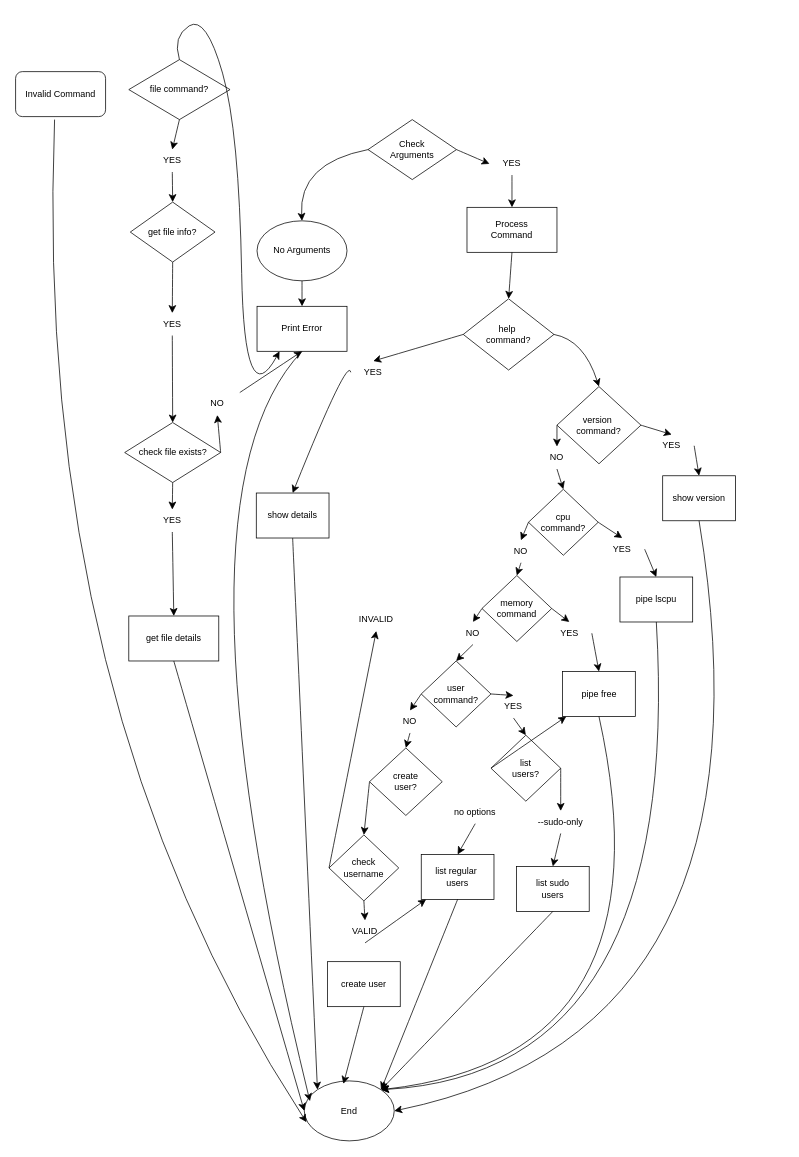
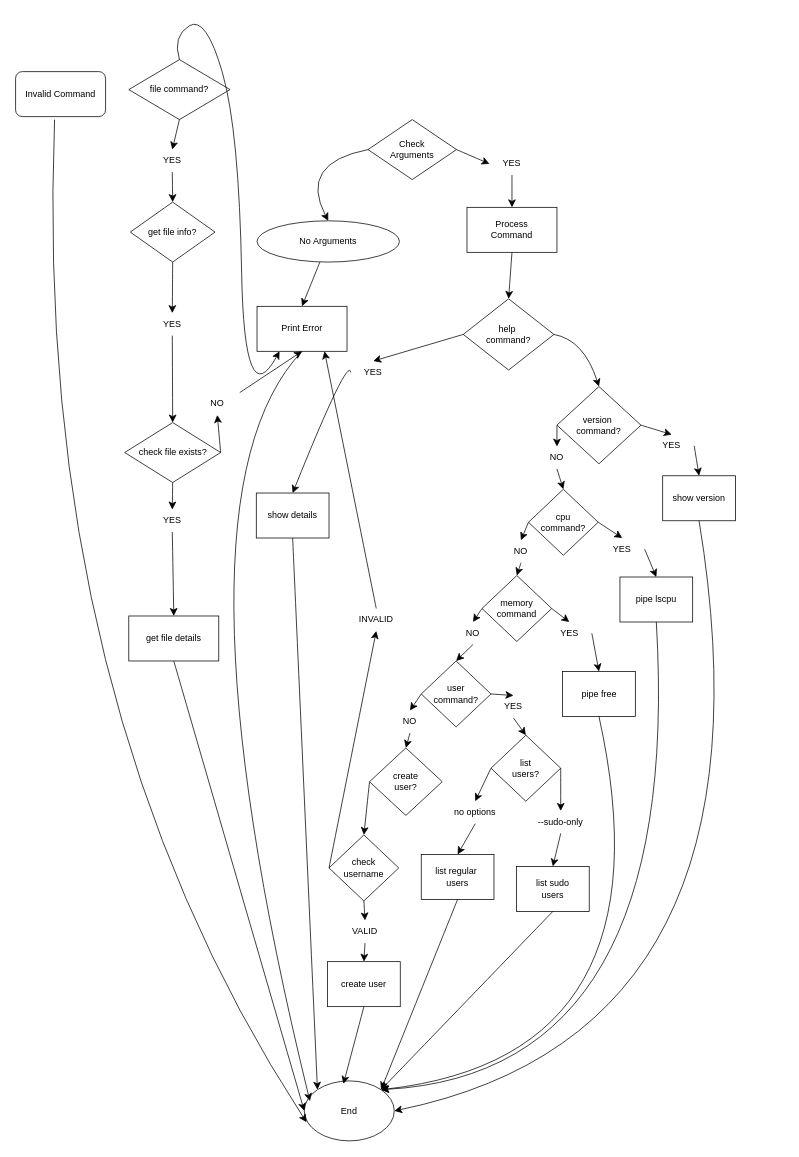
(302, 251) -> (328, 242)
none -> (351, 481)
(526, 744) -> (484, 782)
(393, 923) -> (365, 948)
